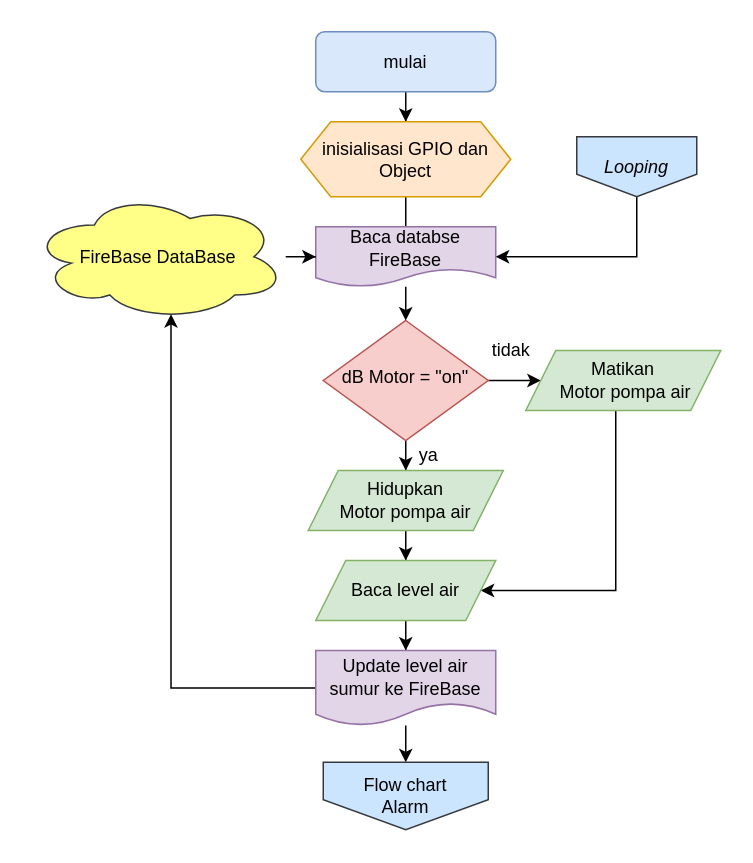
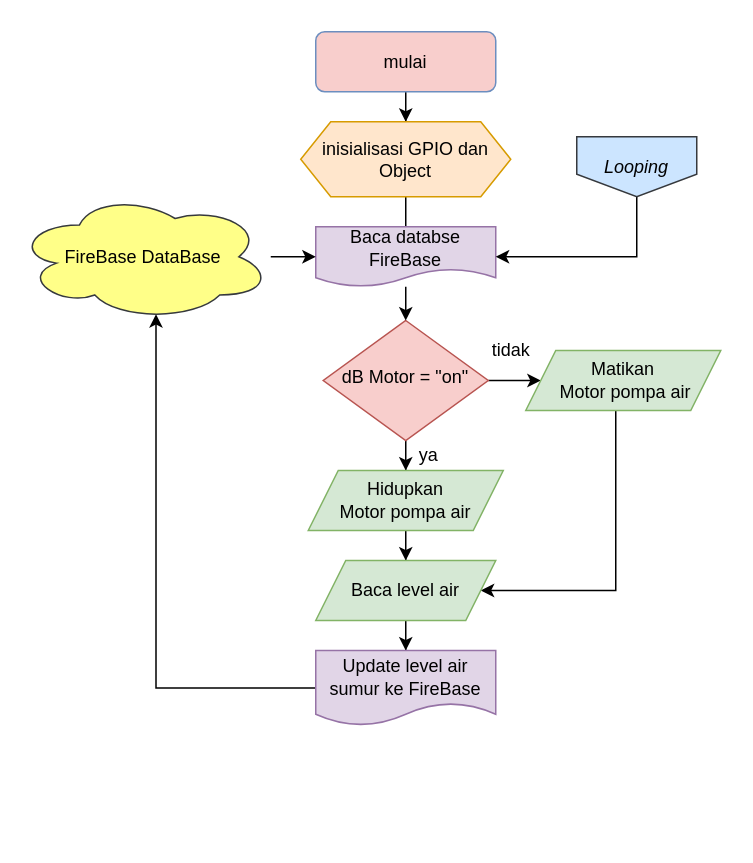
(406, 62) -> (406, 62)
(158, 257) -> (143, 257)
(406, 749) -> none
(406, 796) -> none
